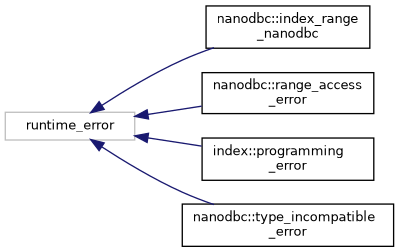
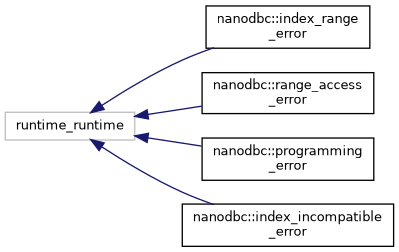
(288, 27) -> (288, 27)
(70, 126) -> (70, 126)
(288, 159) -> (288, 159)
(288, 225) -> (288, 225)
